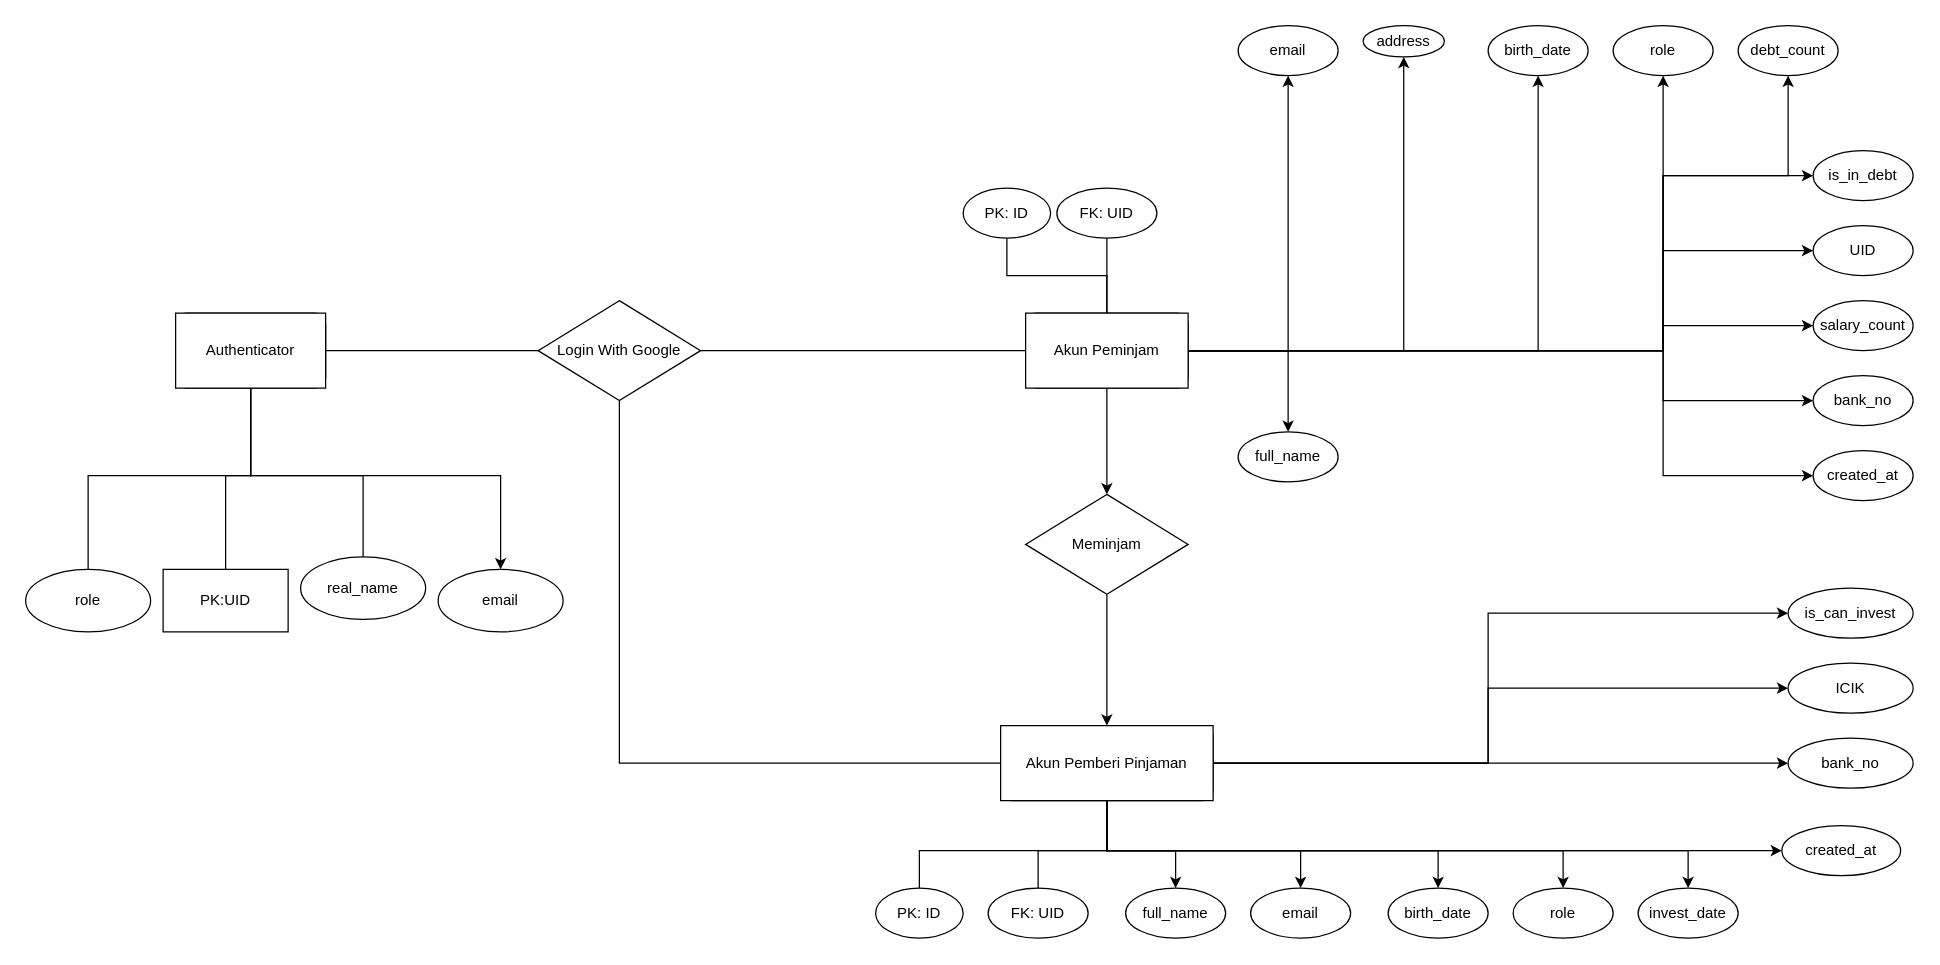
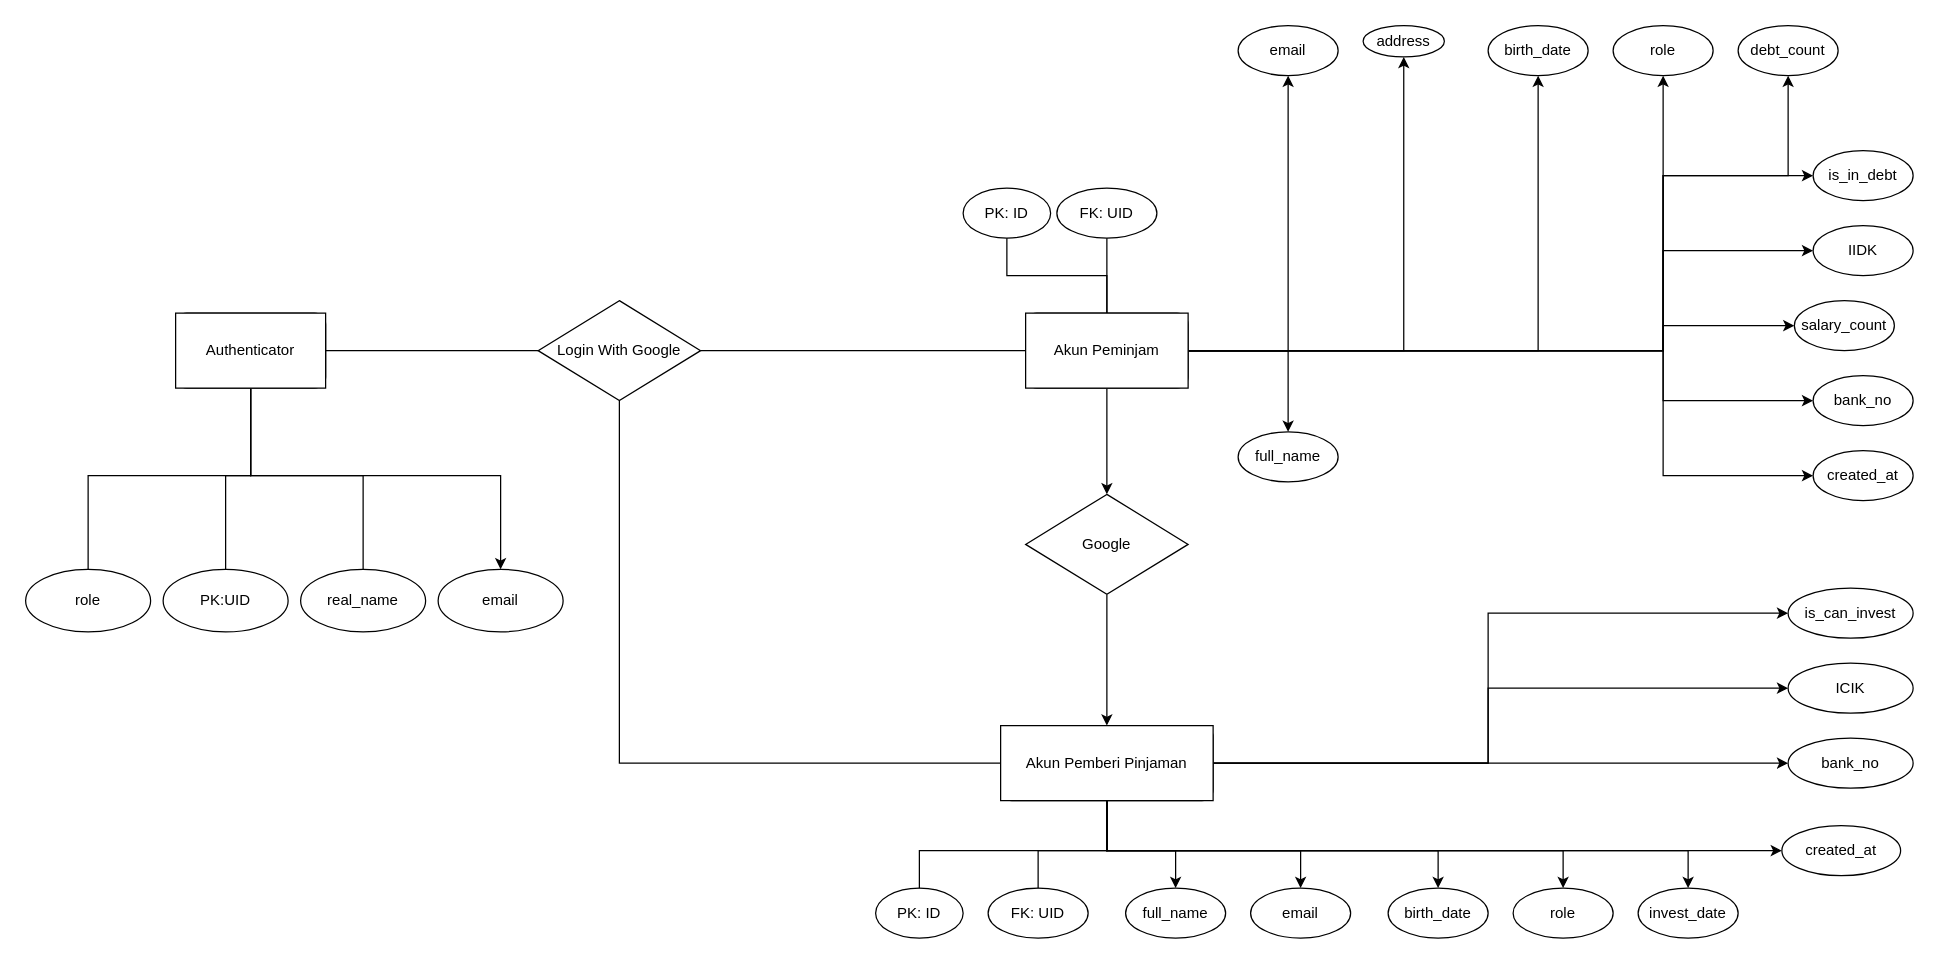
(1863, 251) -> (1863, 251)
(1863, 326) -> (1844, 326)
(1107, 544) -> (1107, 544)
(363, 588) -> (363, 601)
(226, 601) -> (226, 601)
